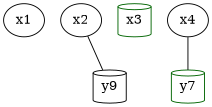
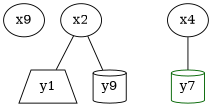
(24, 20) -> (24, 20)
(135, 20) -> none
none -> (48, 87)
